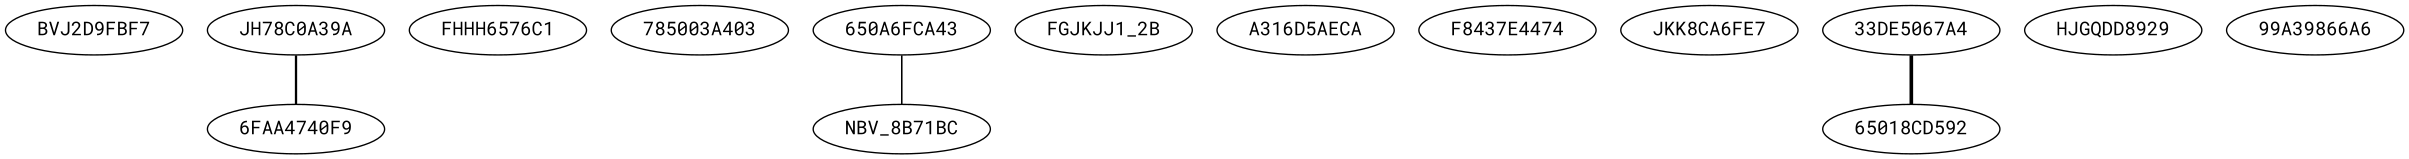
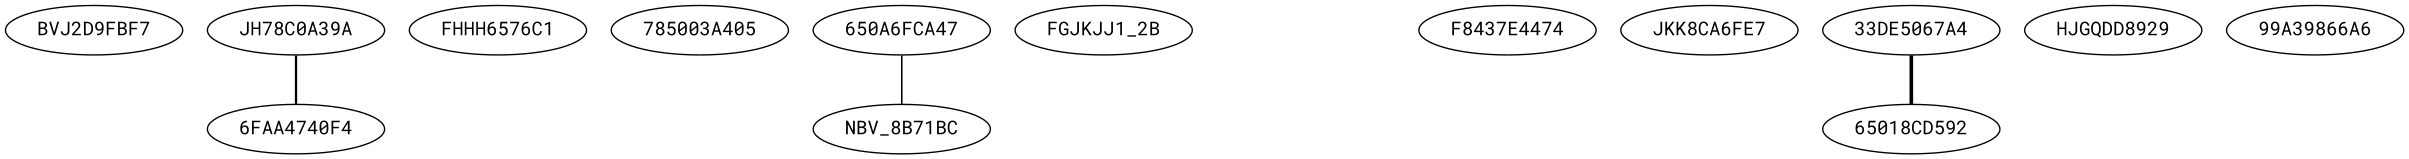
(700, 30) -> (700, 30)
(902, 30) -> (902, 30)
(1306, 30) -> none
(296, 129) -> (296, 129)
